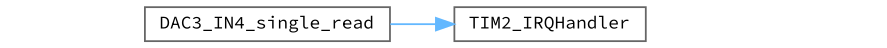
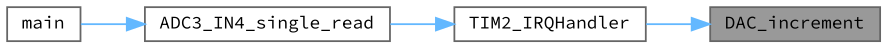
none -> (44, 24)
(267, 24) -> (267, 24)
none -> (795, 24)
